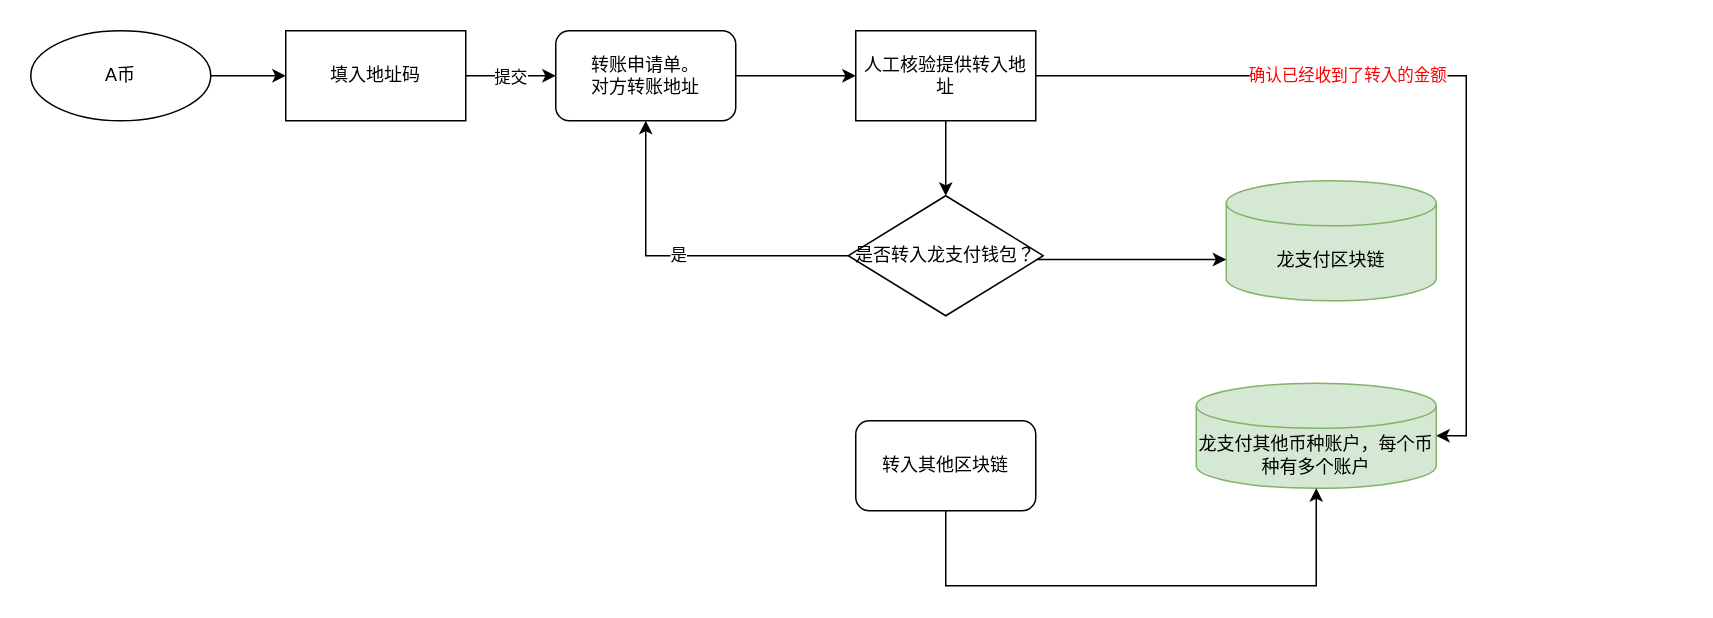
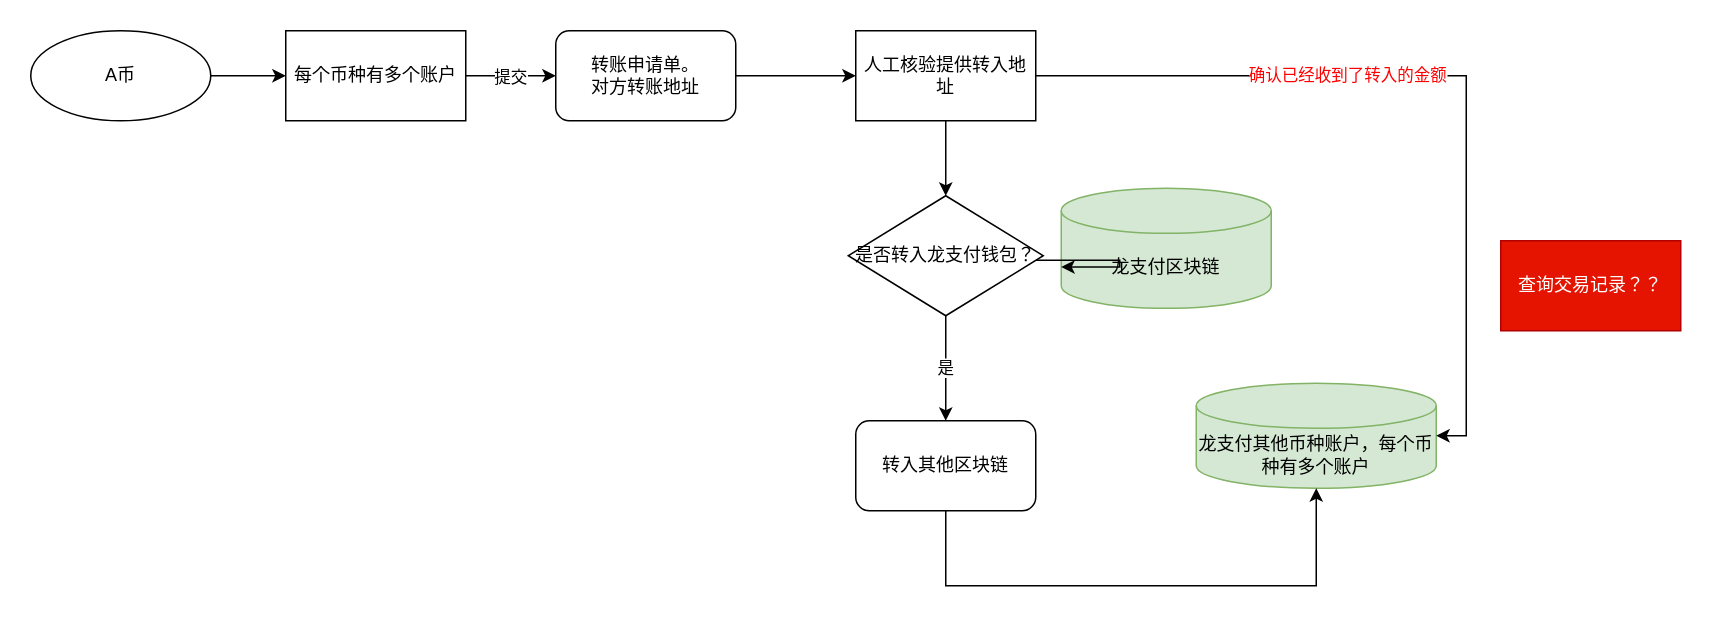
(376, 76) -> (376, 76)
(1331, 241) -> (1166, 248)
(685, 256) -> (946, 363)
none -> (1591, 286)
